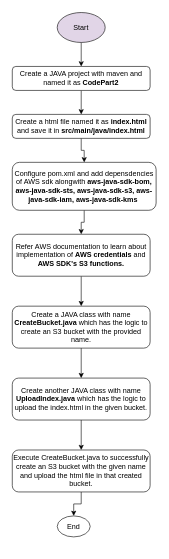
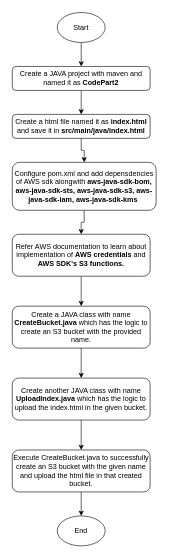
(81, 27) -> (81, 27)
(74, 527) -> (81, 531)
